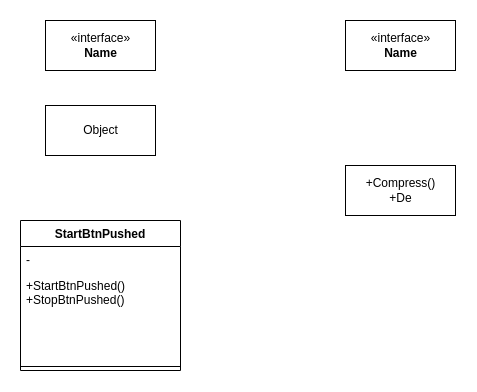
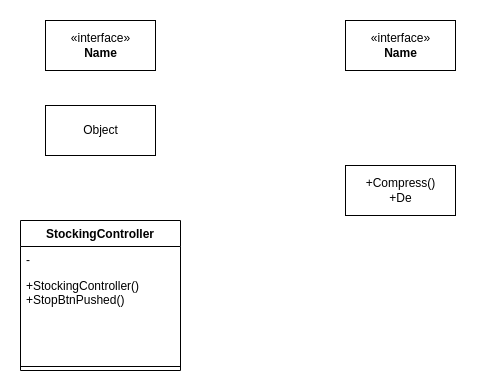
(100, 234) -> (100, 234)
(83, 286) -> (92, 286)
